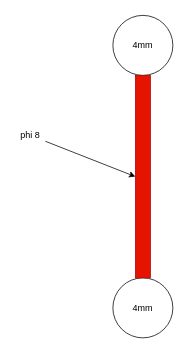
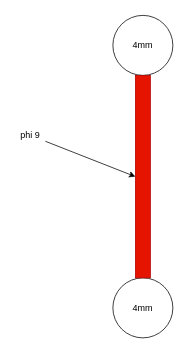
(30, 135) -> (30, 135)
